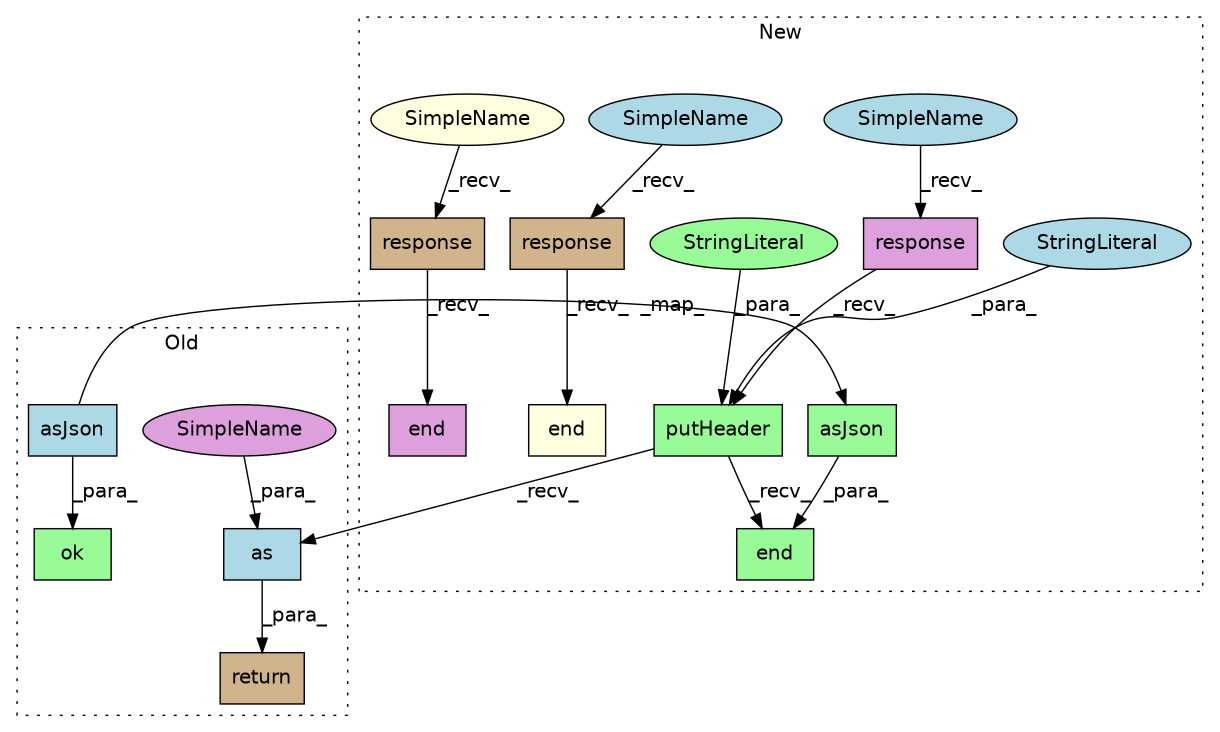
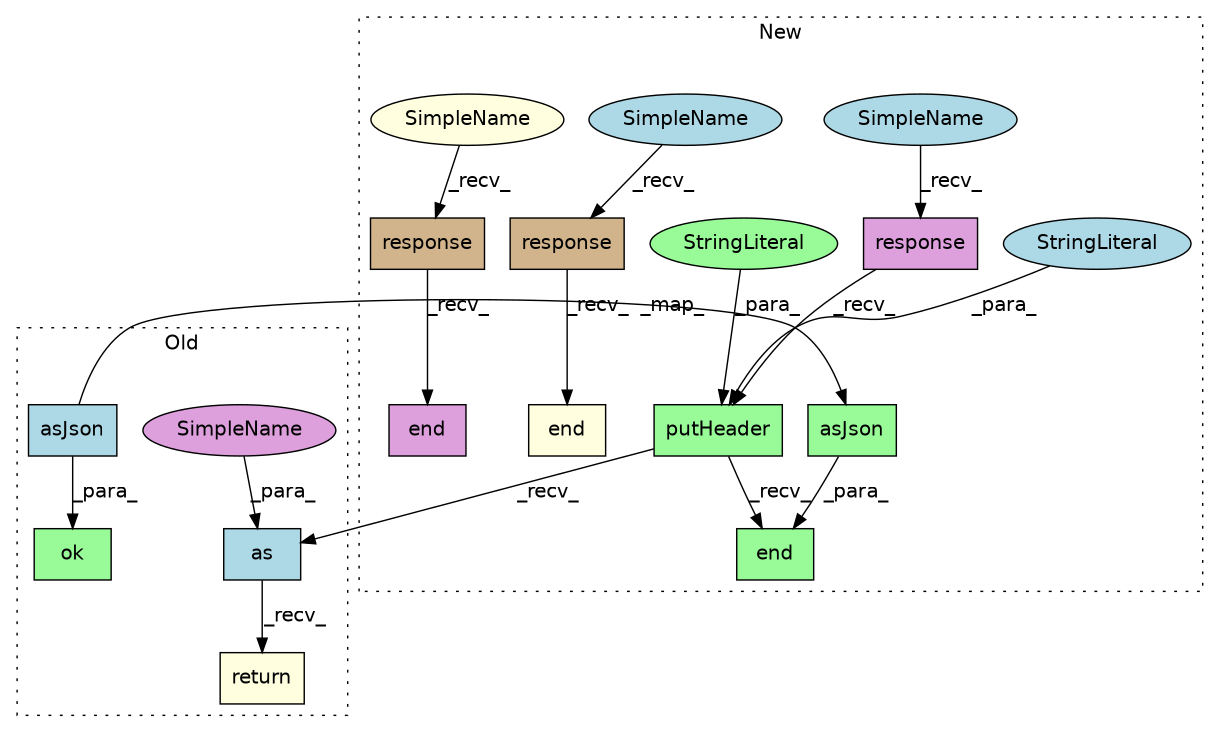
(295, 616) -> (295, 616)
(262, 678) -> (262, 678)
